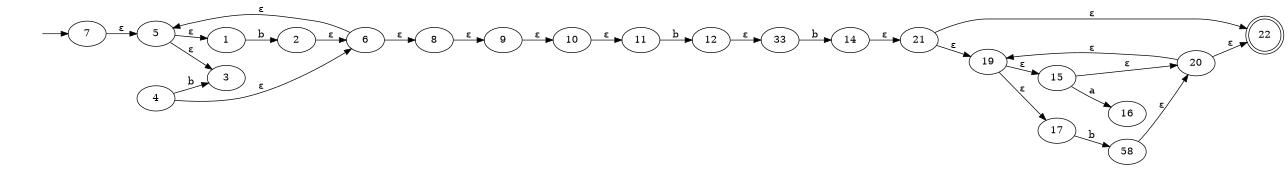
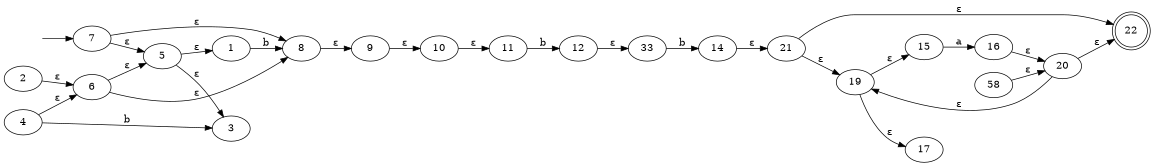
none -> (195, 27)
(258, 40) -> (263, 48)
(1123, 71) -> (1025, 56)
(1089, 140) -> none
